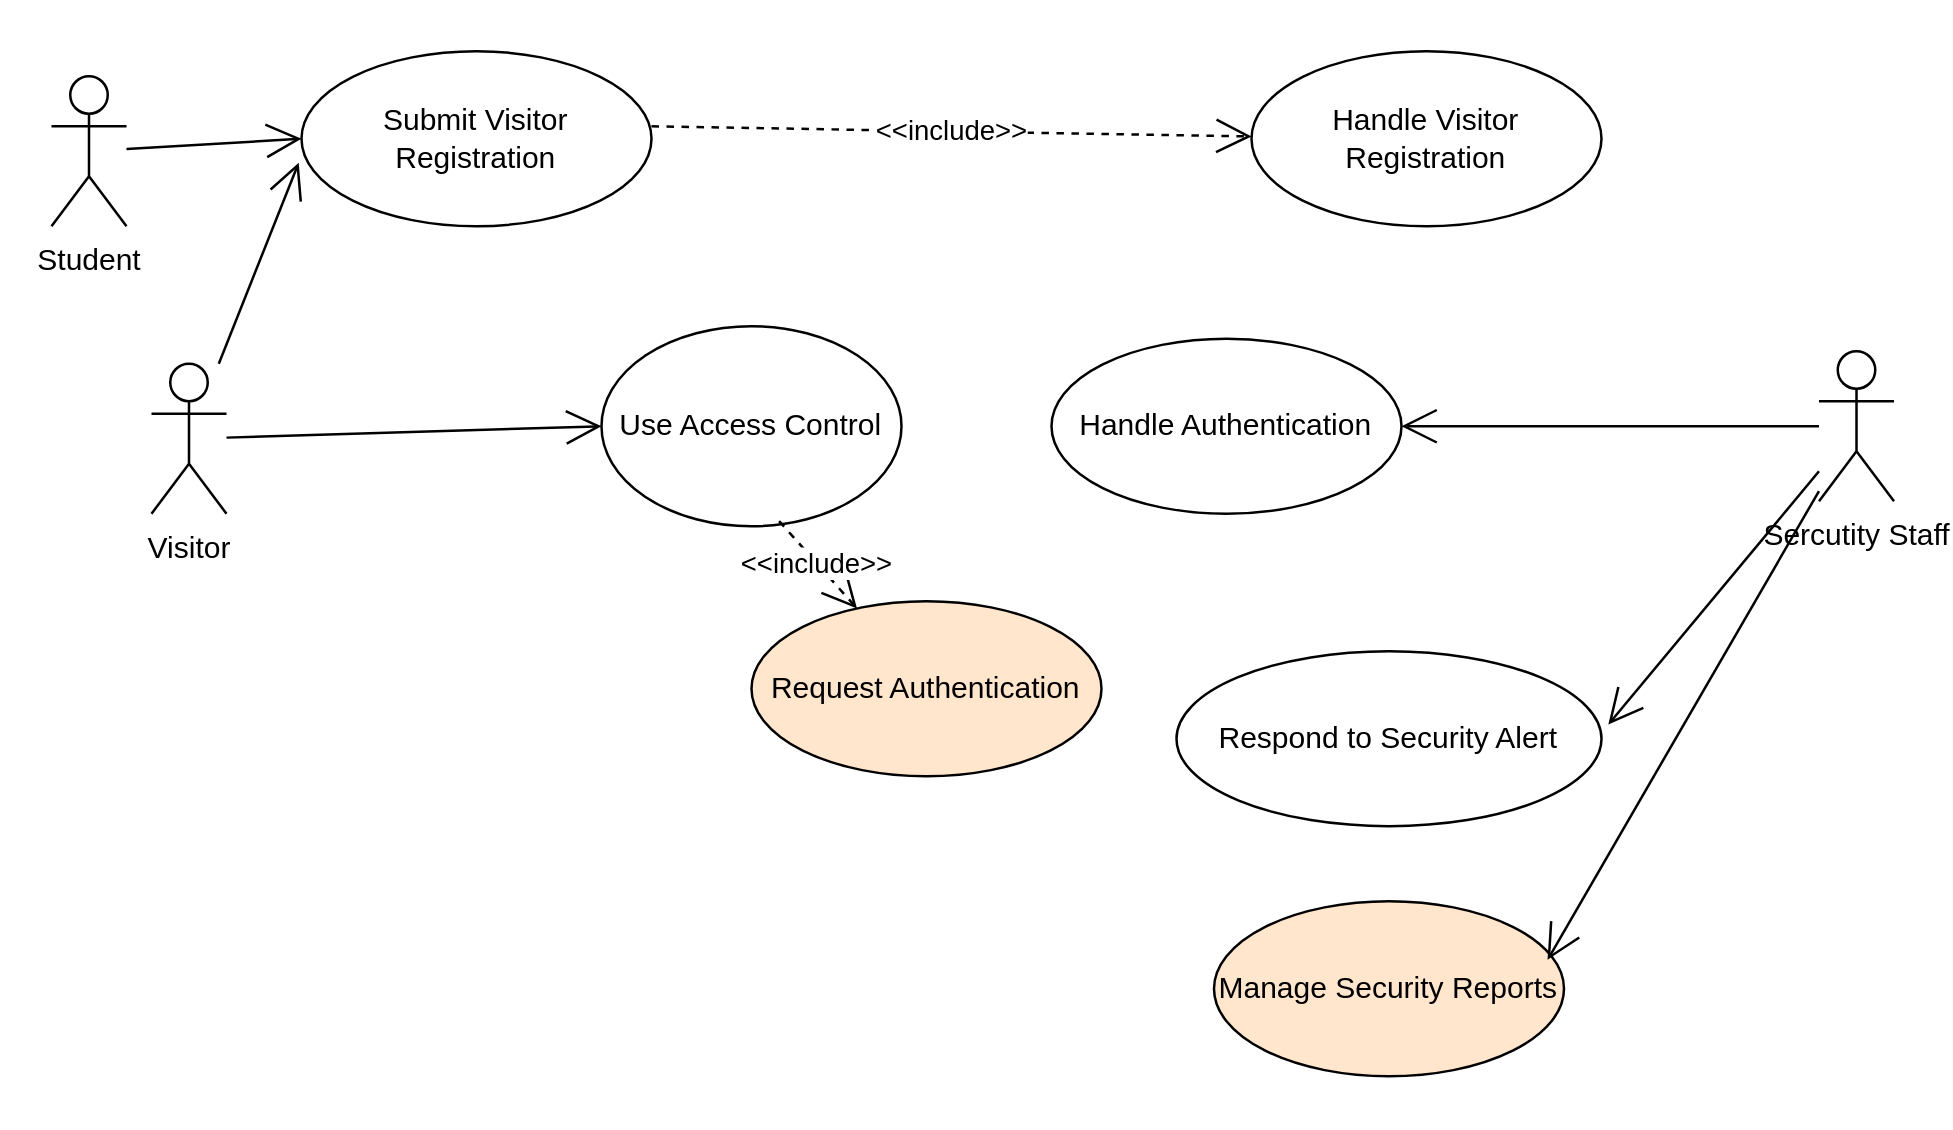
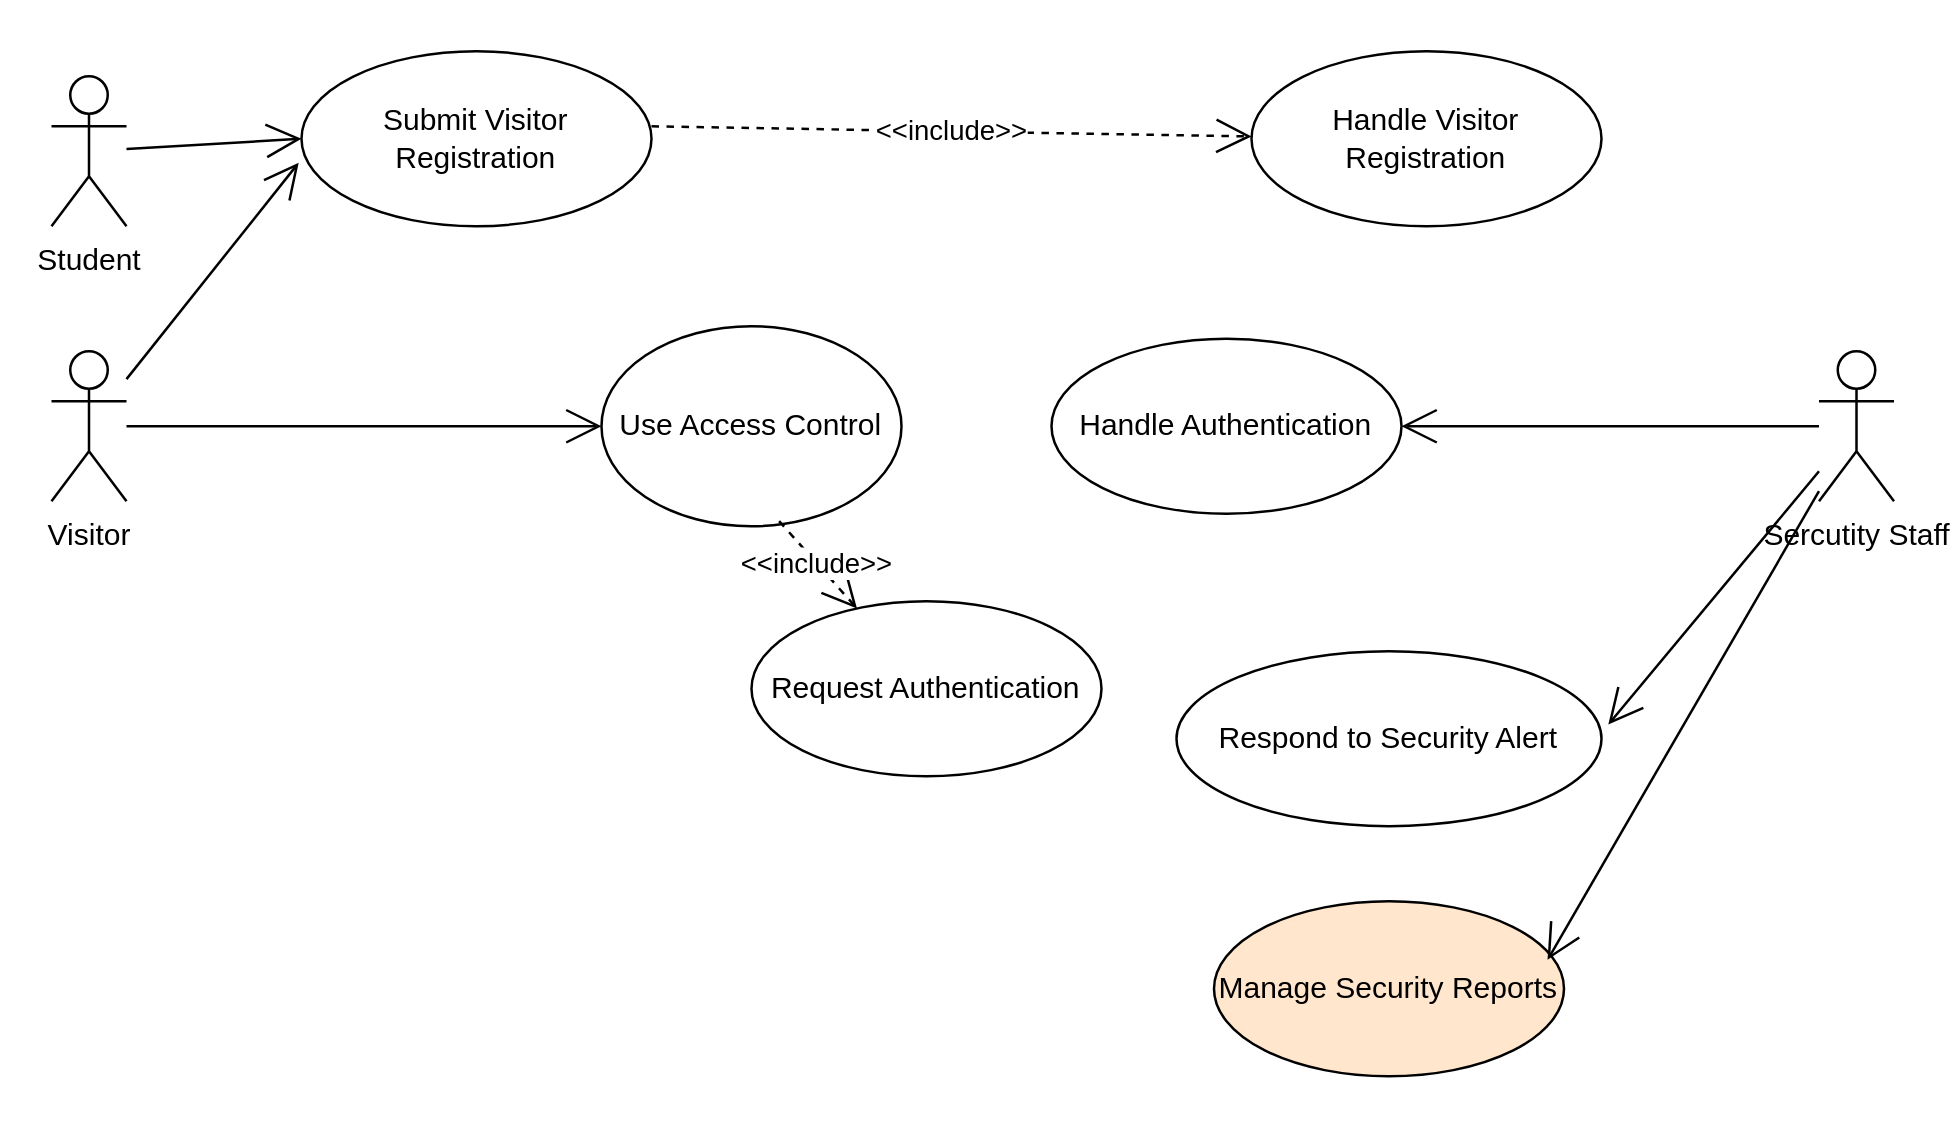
(189, 439) -> (89, 426)
(926, 689) -> (926, 689)
